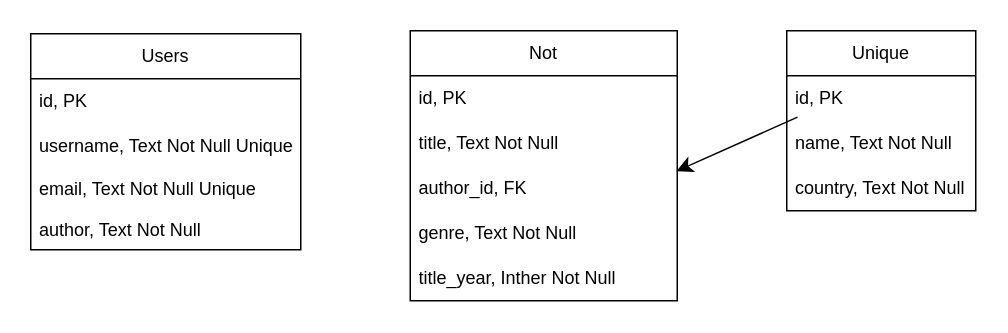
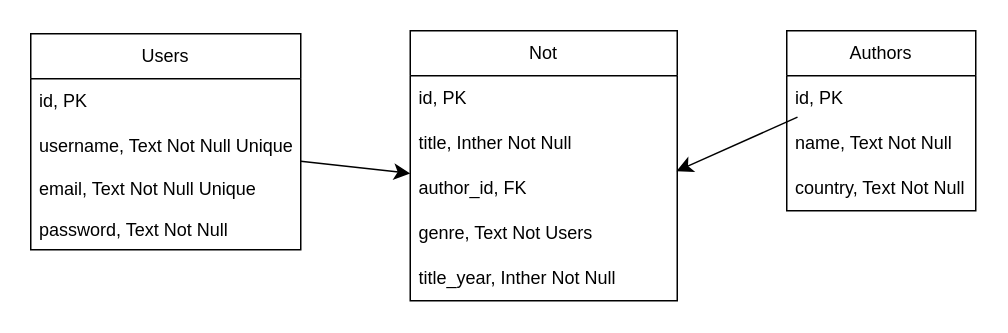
(881, 53) -> (881, 53)
(501, 143) -> (511, 143)
none -> (352, 167)
(132, 230) -> (142, 230)
(506, 233) -> (516, 233)
